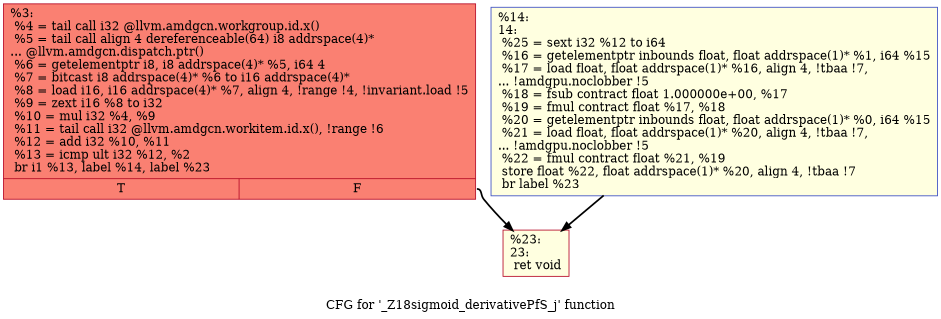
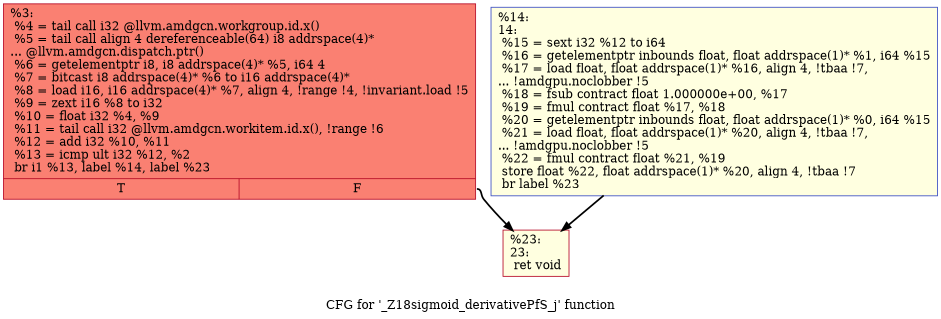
(582, 43) -> (582, 43)
(83, 117) -> (85, 117)
